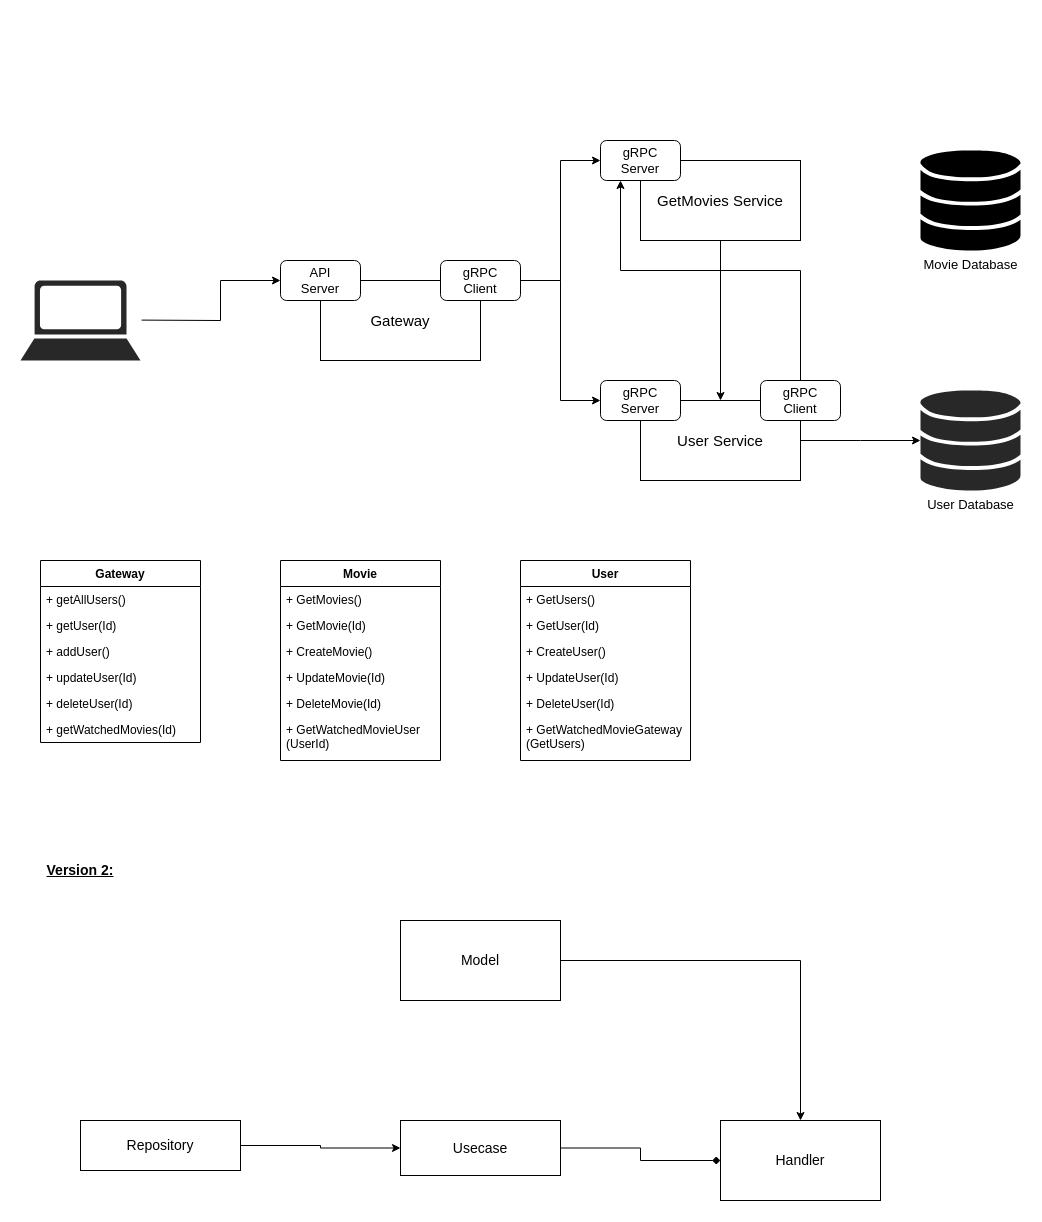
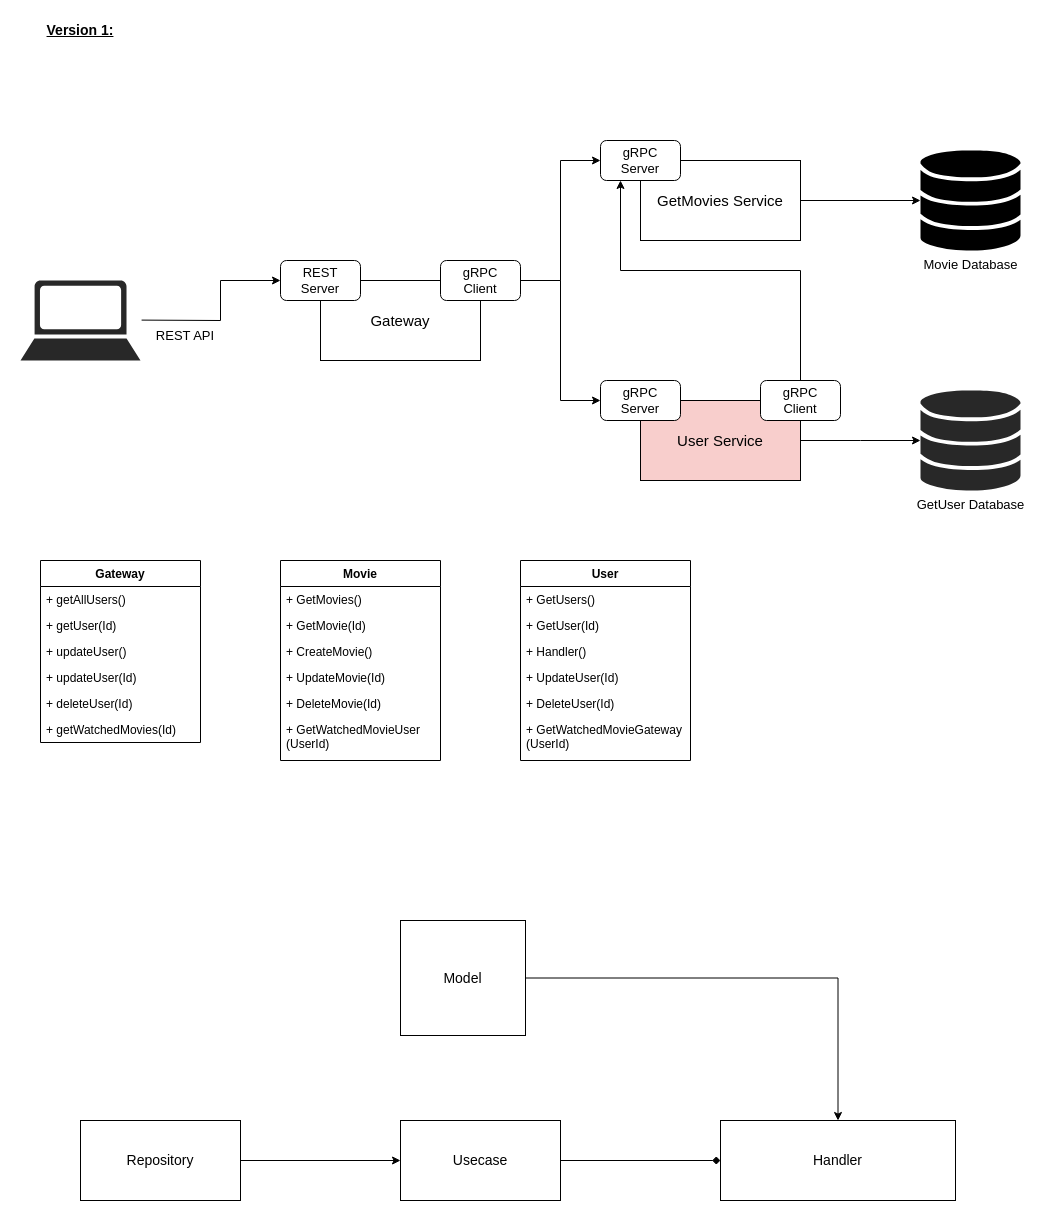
none -> (81, 31)
(321, 281) -> (321, 281)
(721, 317) -> (857, 201)
none -> (186, 336)
(721, 441) -> (721, 441)
(971, 505) -> (971, 505)
(81, 652) -> (91, 652)
(571, 652) -> (560, 652)
(604, 730) -> (604, 730)
(81, 871) -> none
(481, 961) -> (463, 978)
(161, 1146) -> (161, 1161)
(481, 1148) -> (481, 1161)
(801, 1161) -> (838, 1161)
